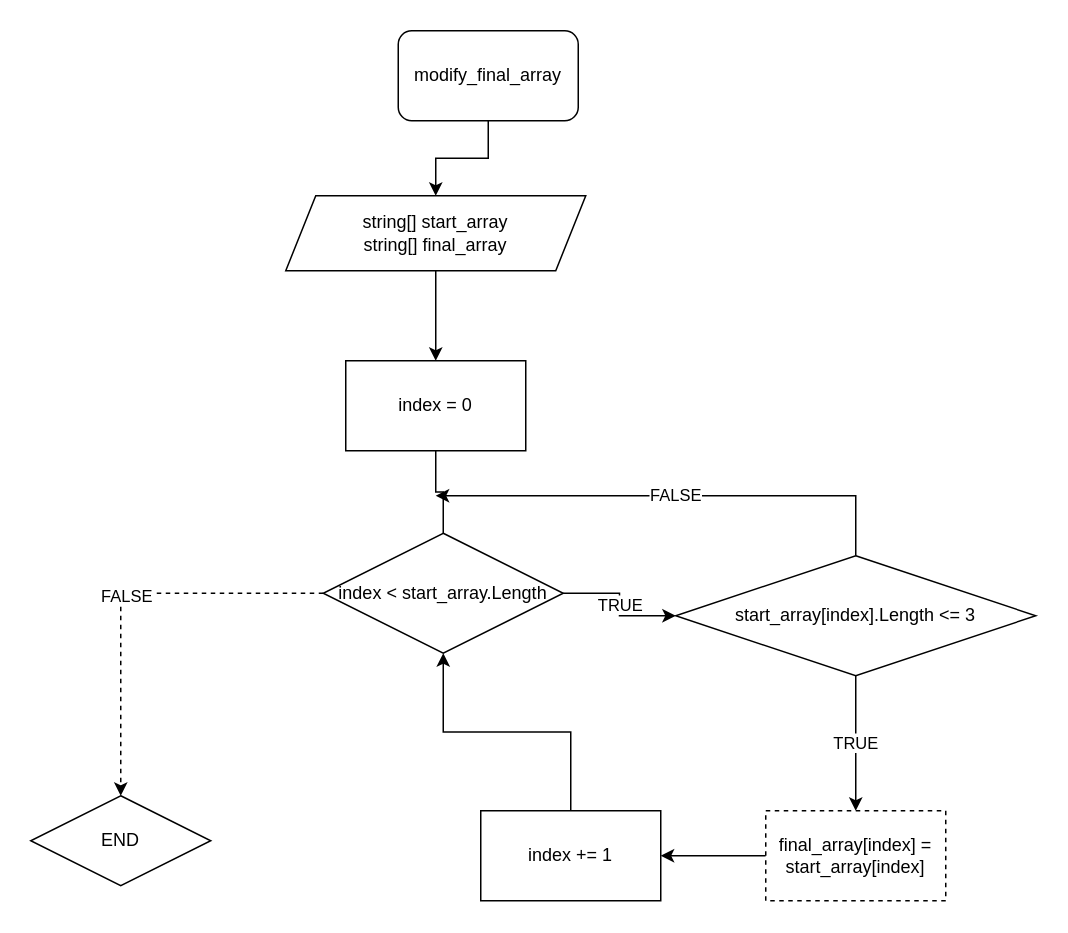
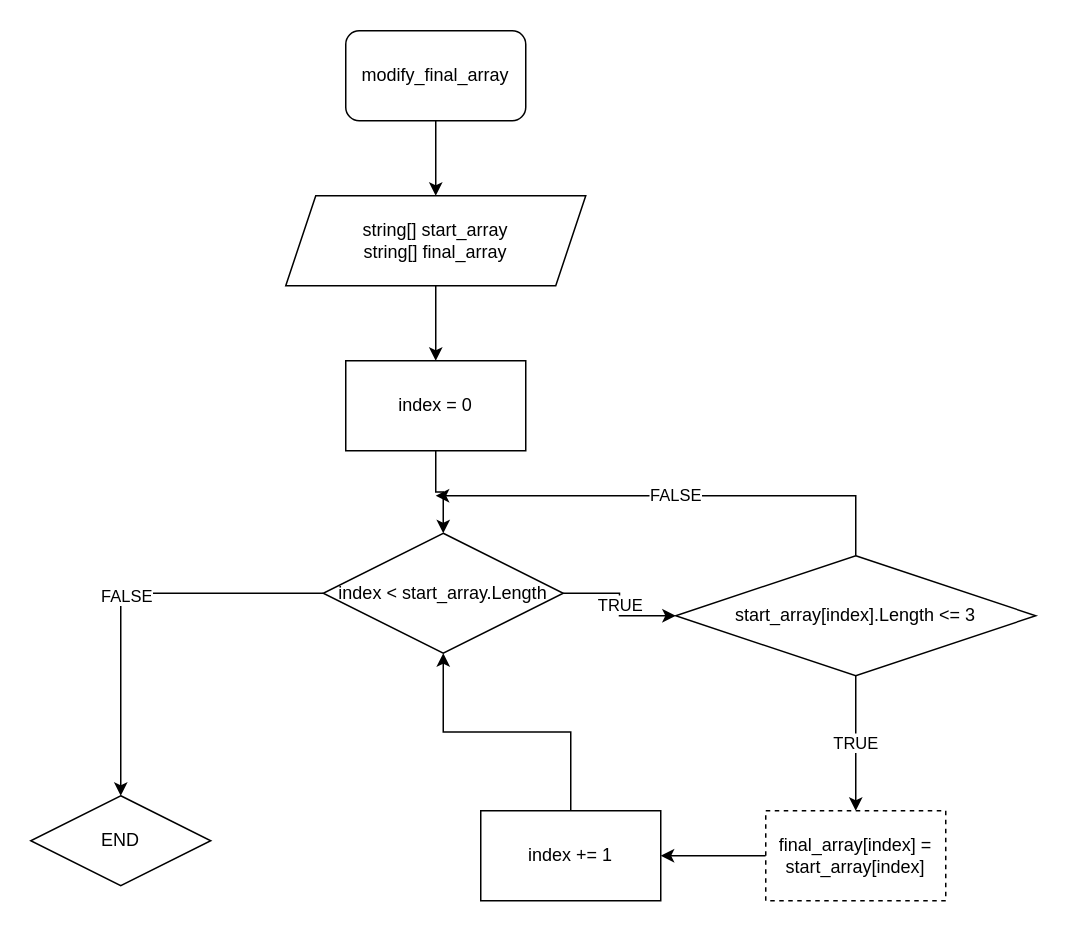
(488, 76) -> (436, 76)
(436, 233) -> (436, 241)
(443, 526) -> (443, 522)
(121, 695) -> (121, 695)
